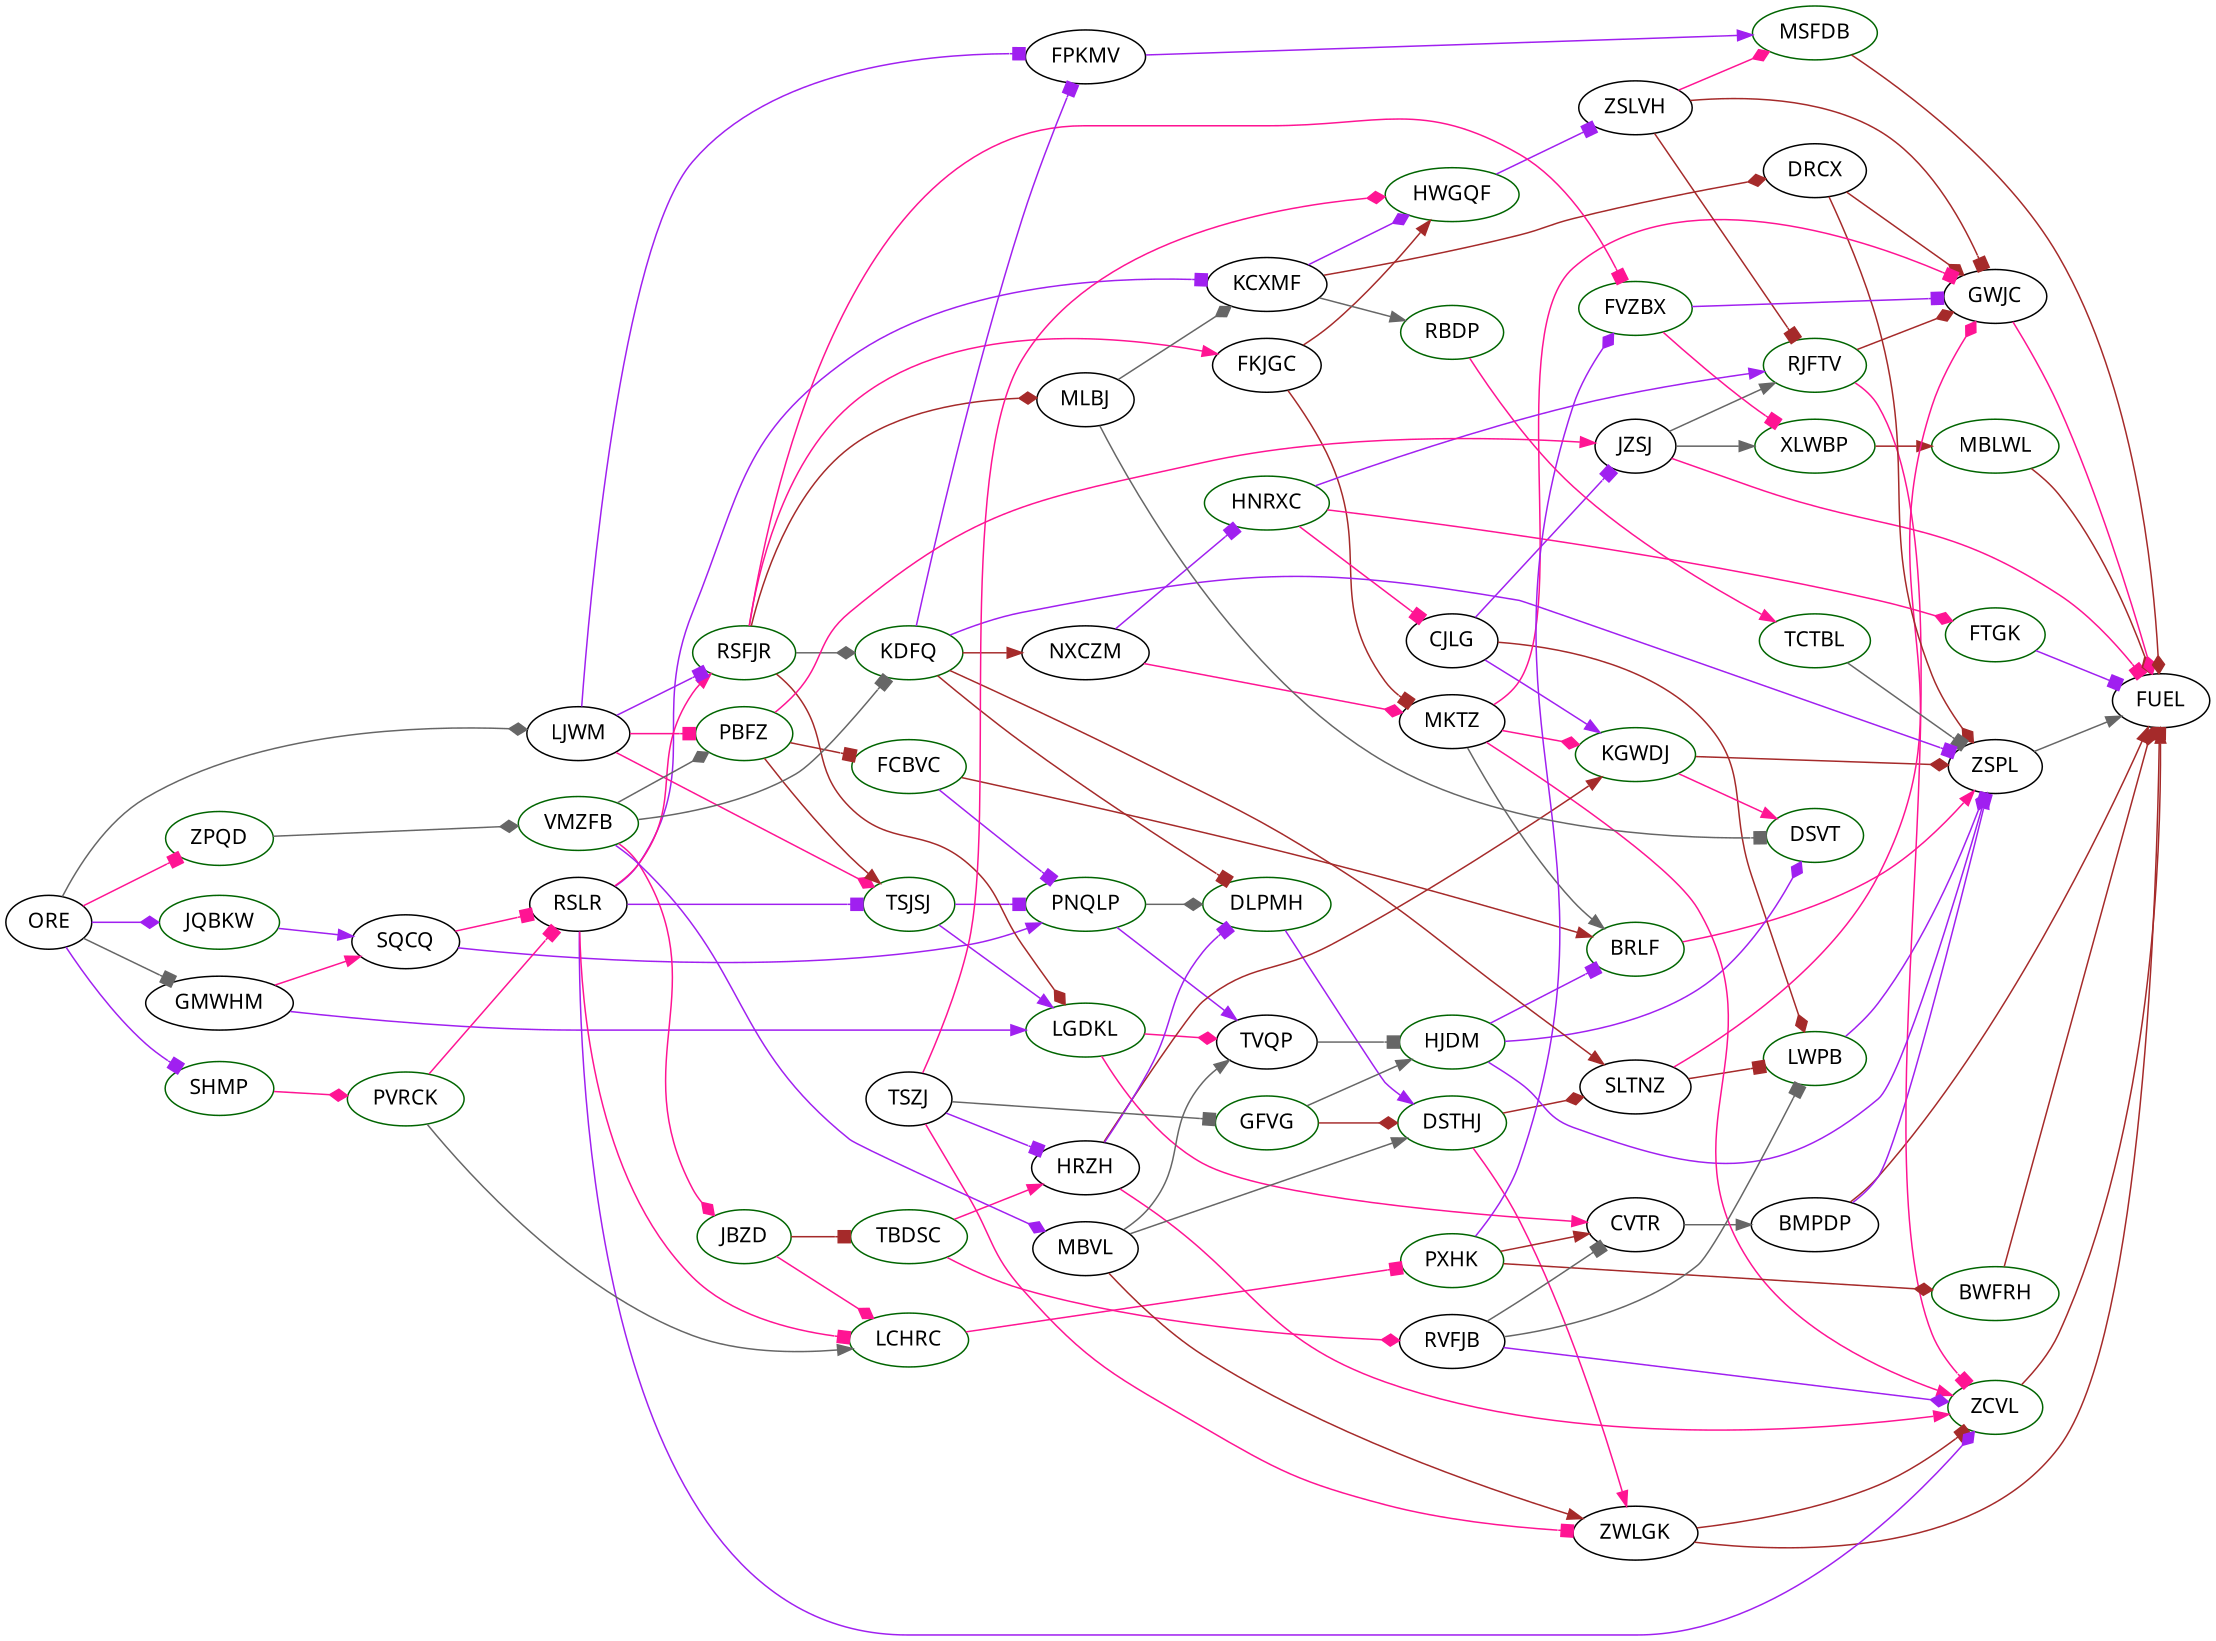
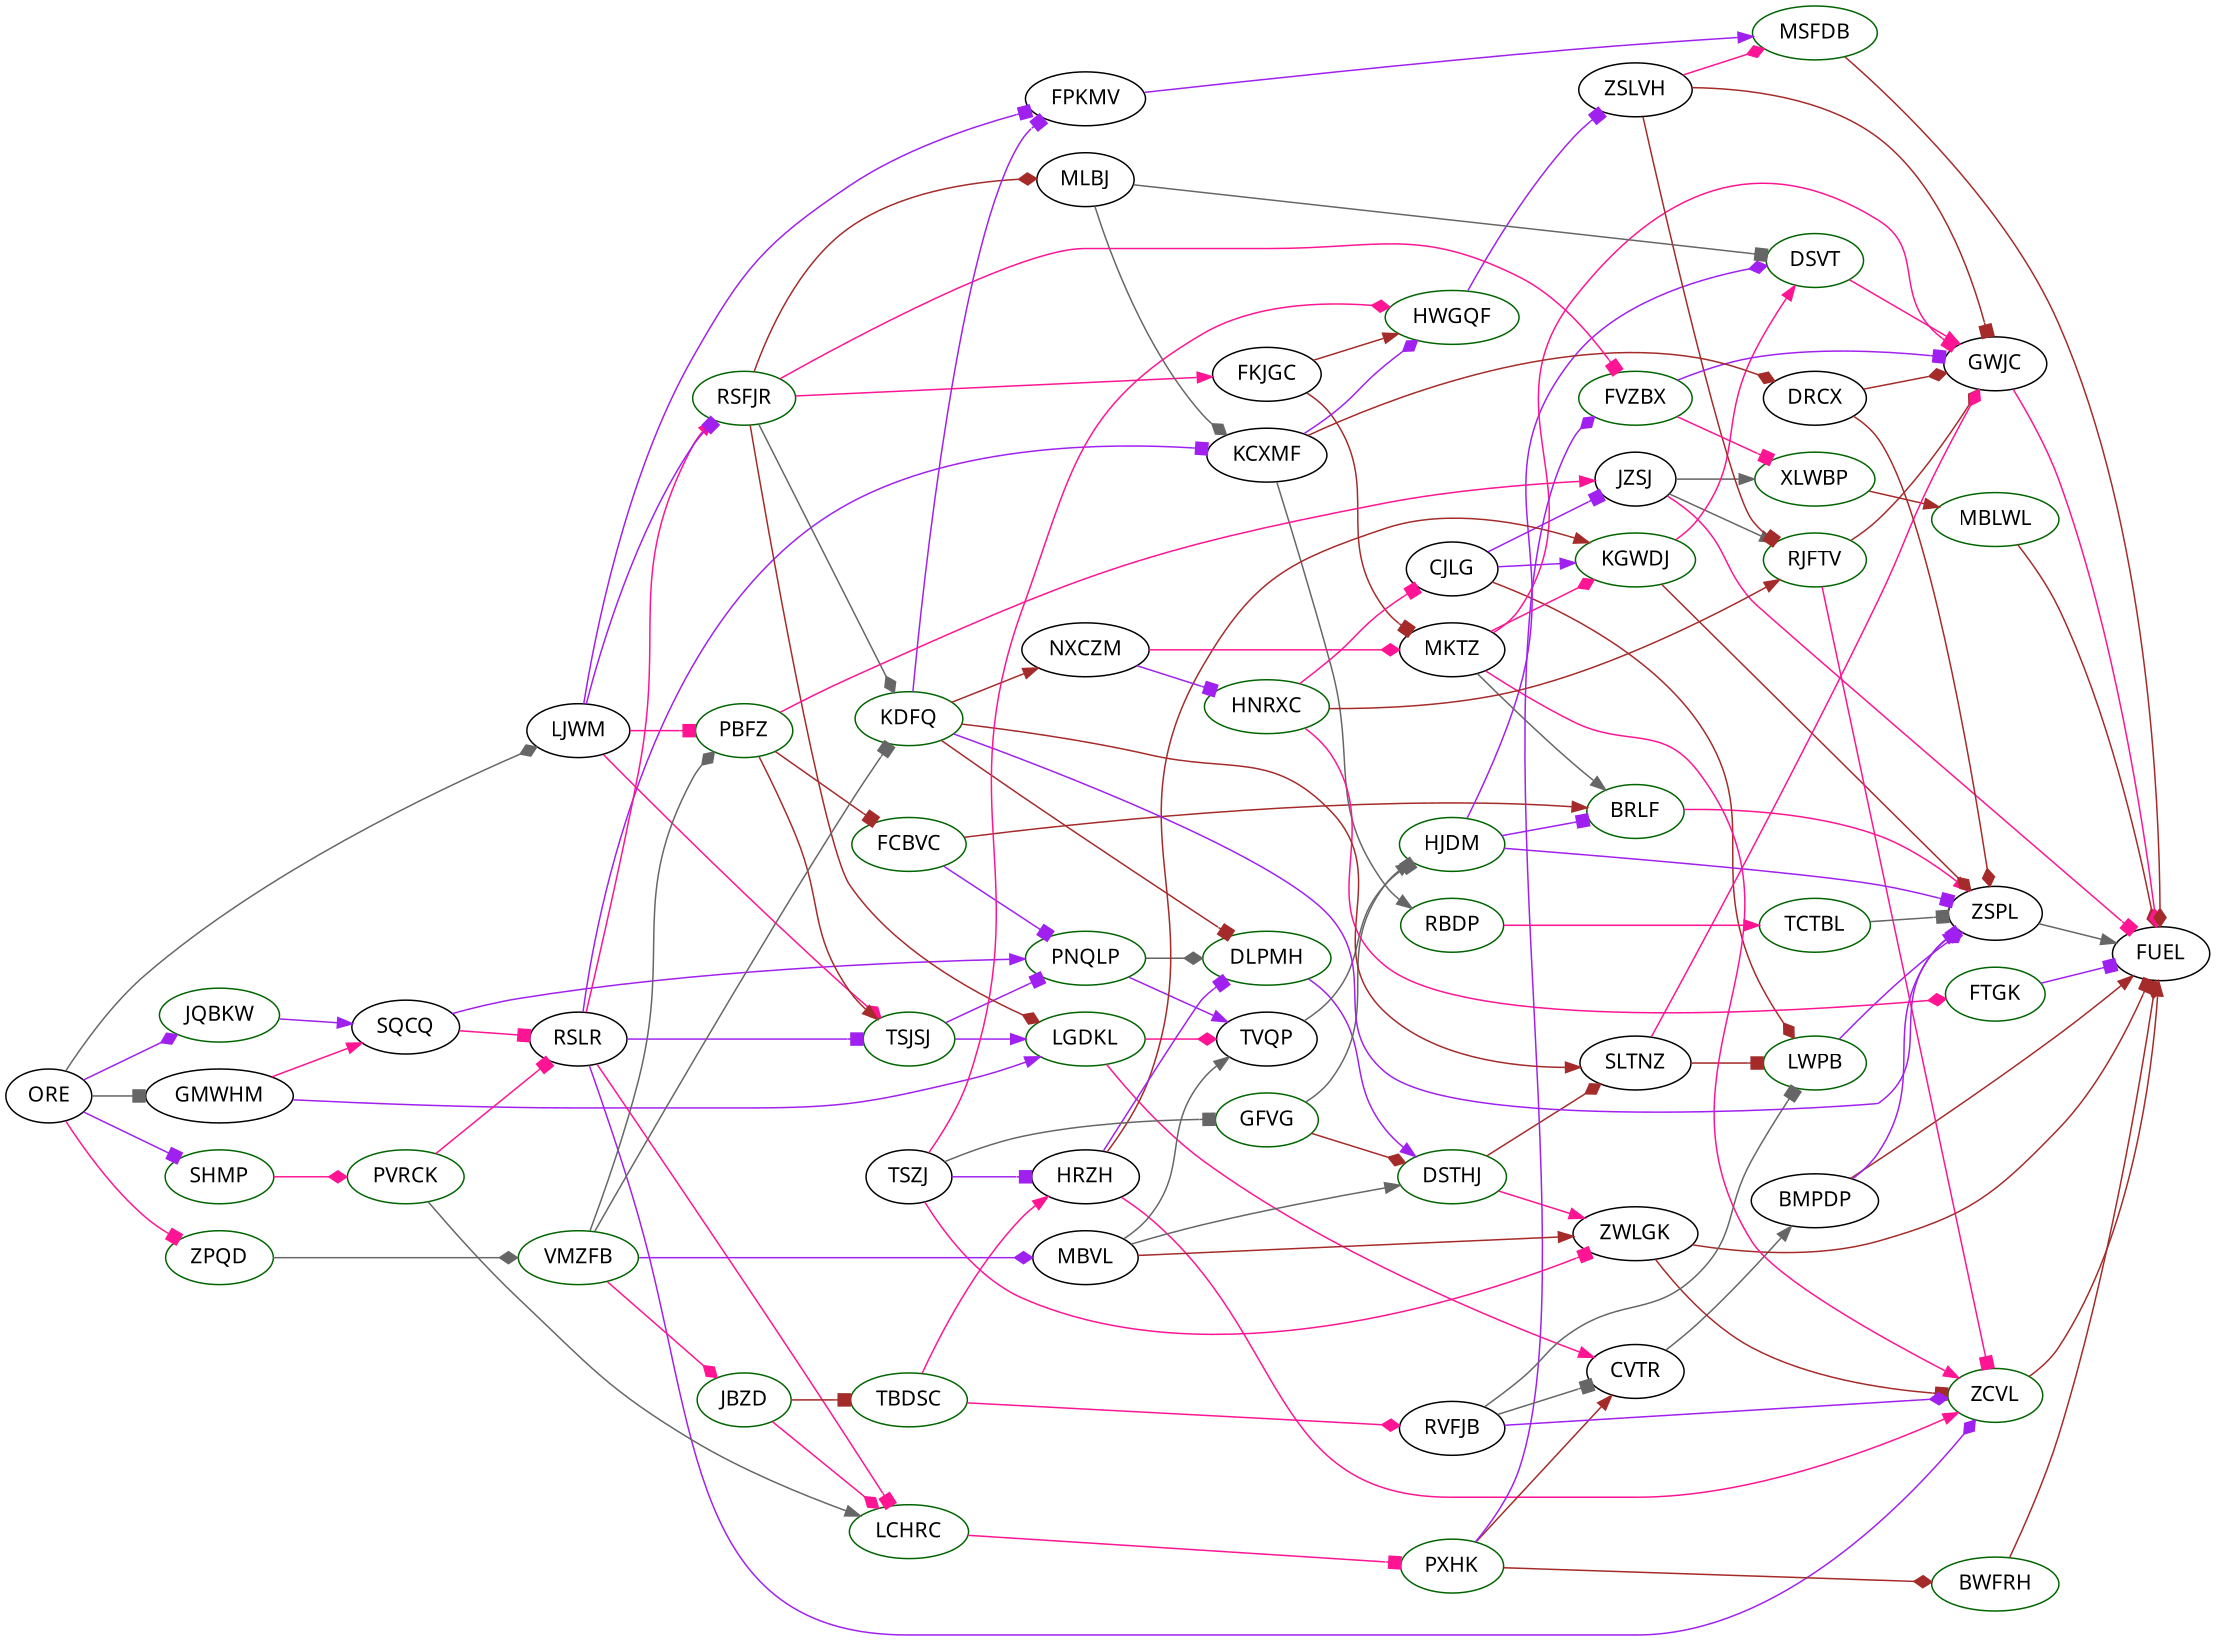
none -> (1898, 308)
(1529, 417) -> (1556, 680)
